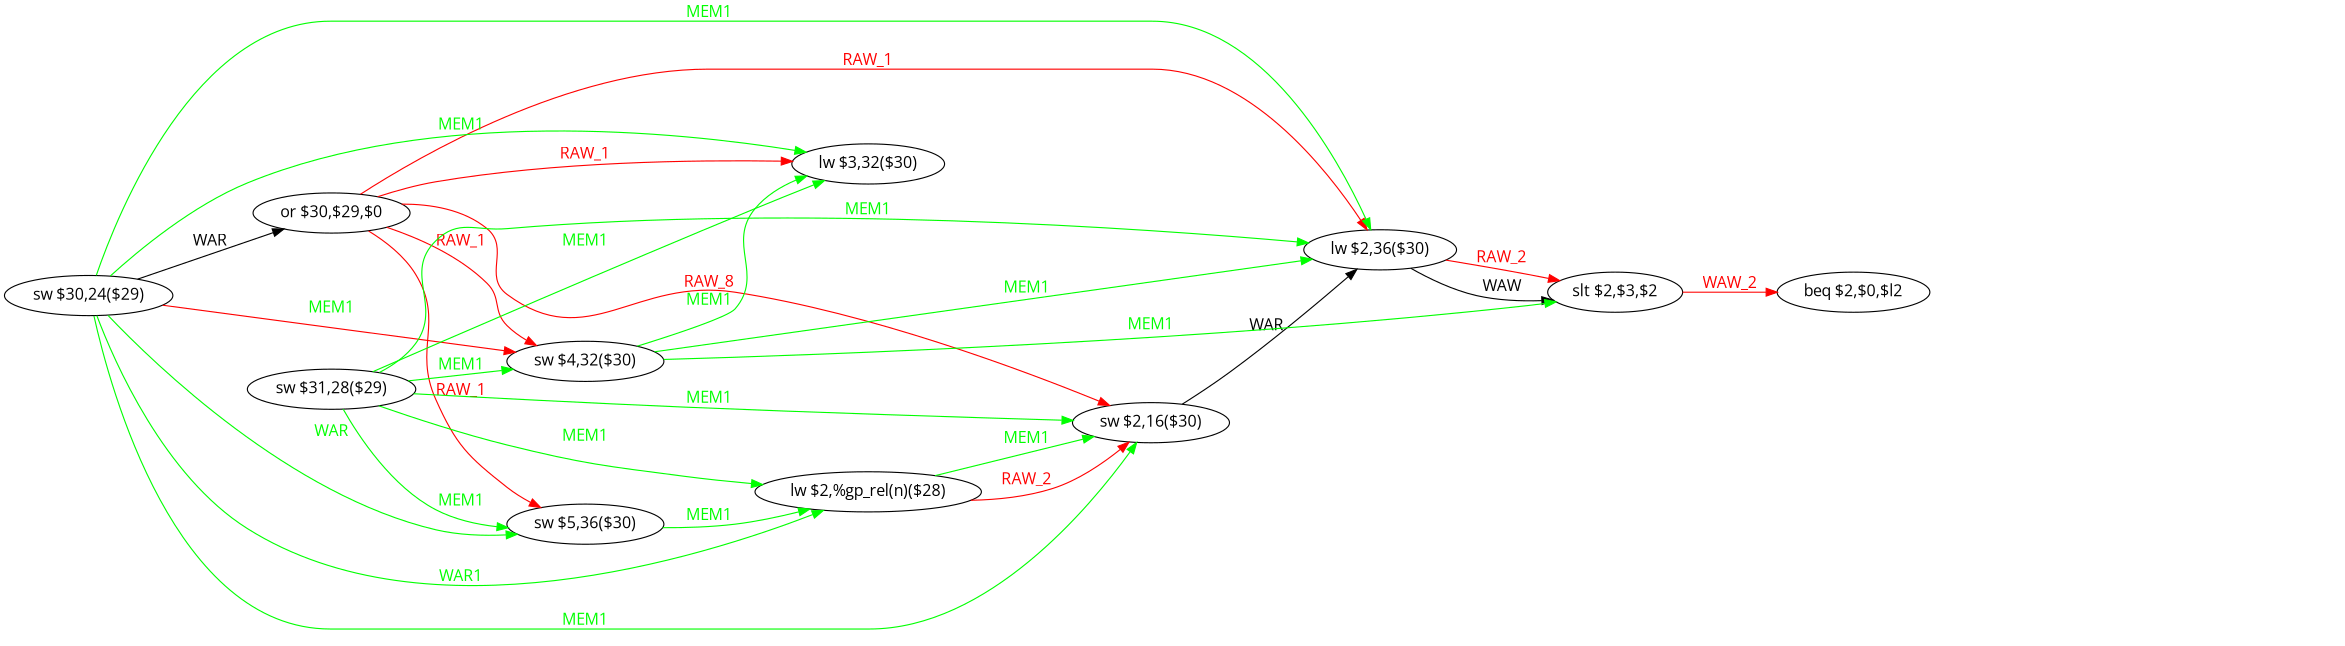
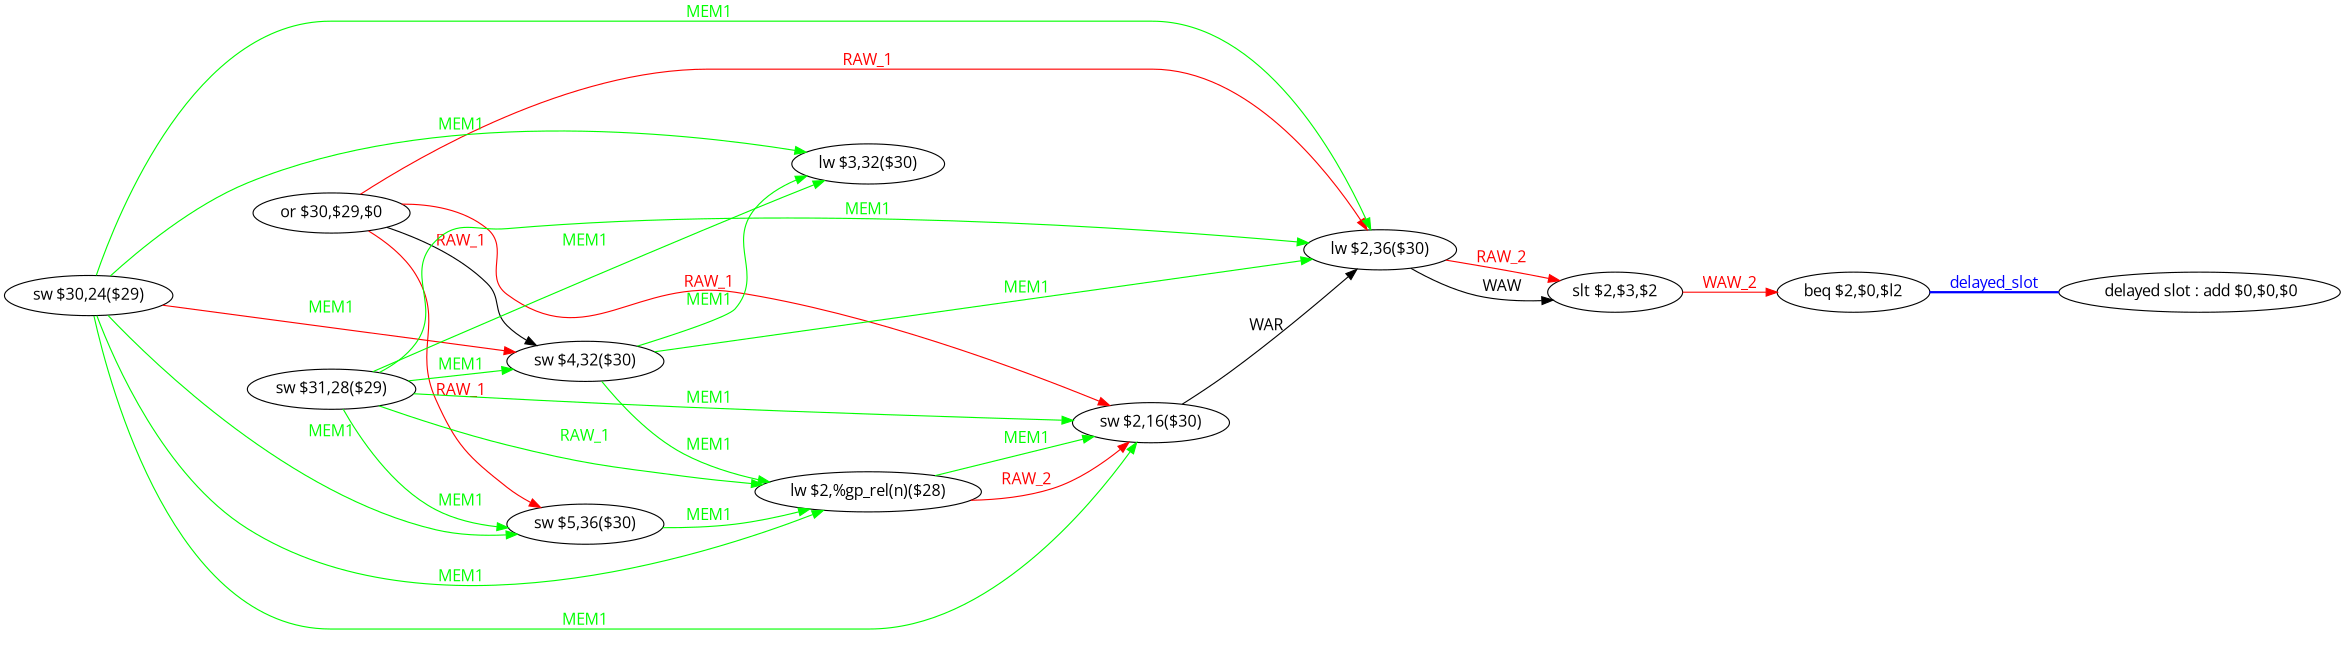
(578, 166) -> none
(205, 256) -> none
(470, 269) -> (470, 269)
(709, 283) -> (709, 283)
none -> (2200, 292)
(1105, 340) -> (670, 446)
(332, 432) -> (332, 432)
(585, 437) -> (585, 437)
(461, 577) -> (461, 577)
